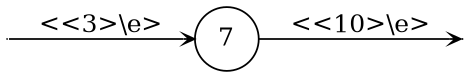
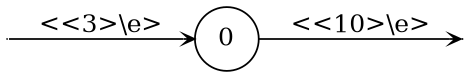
(227, 39) -> (227, 39)
